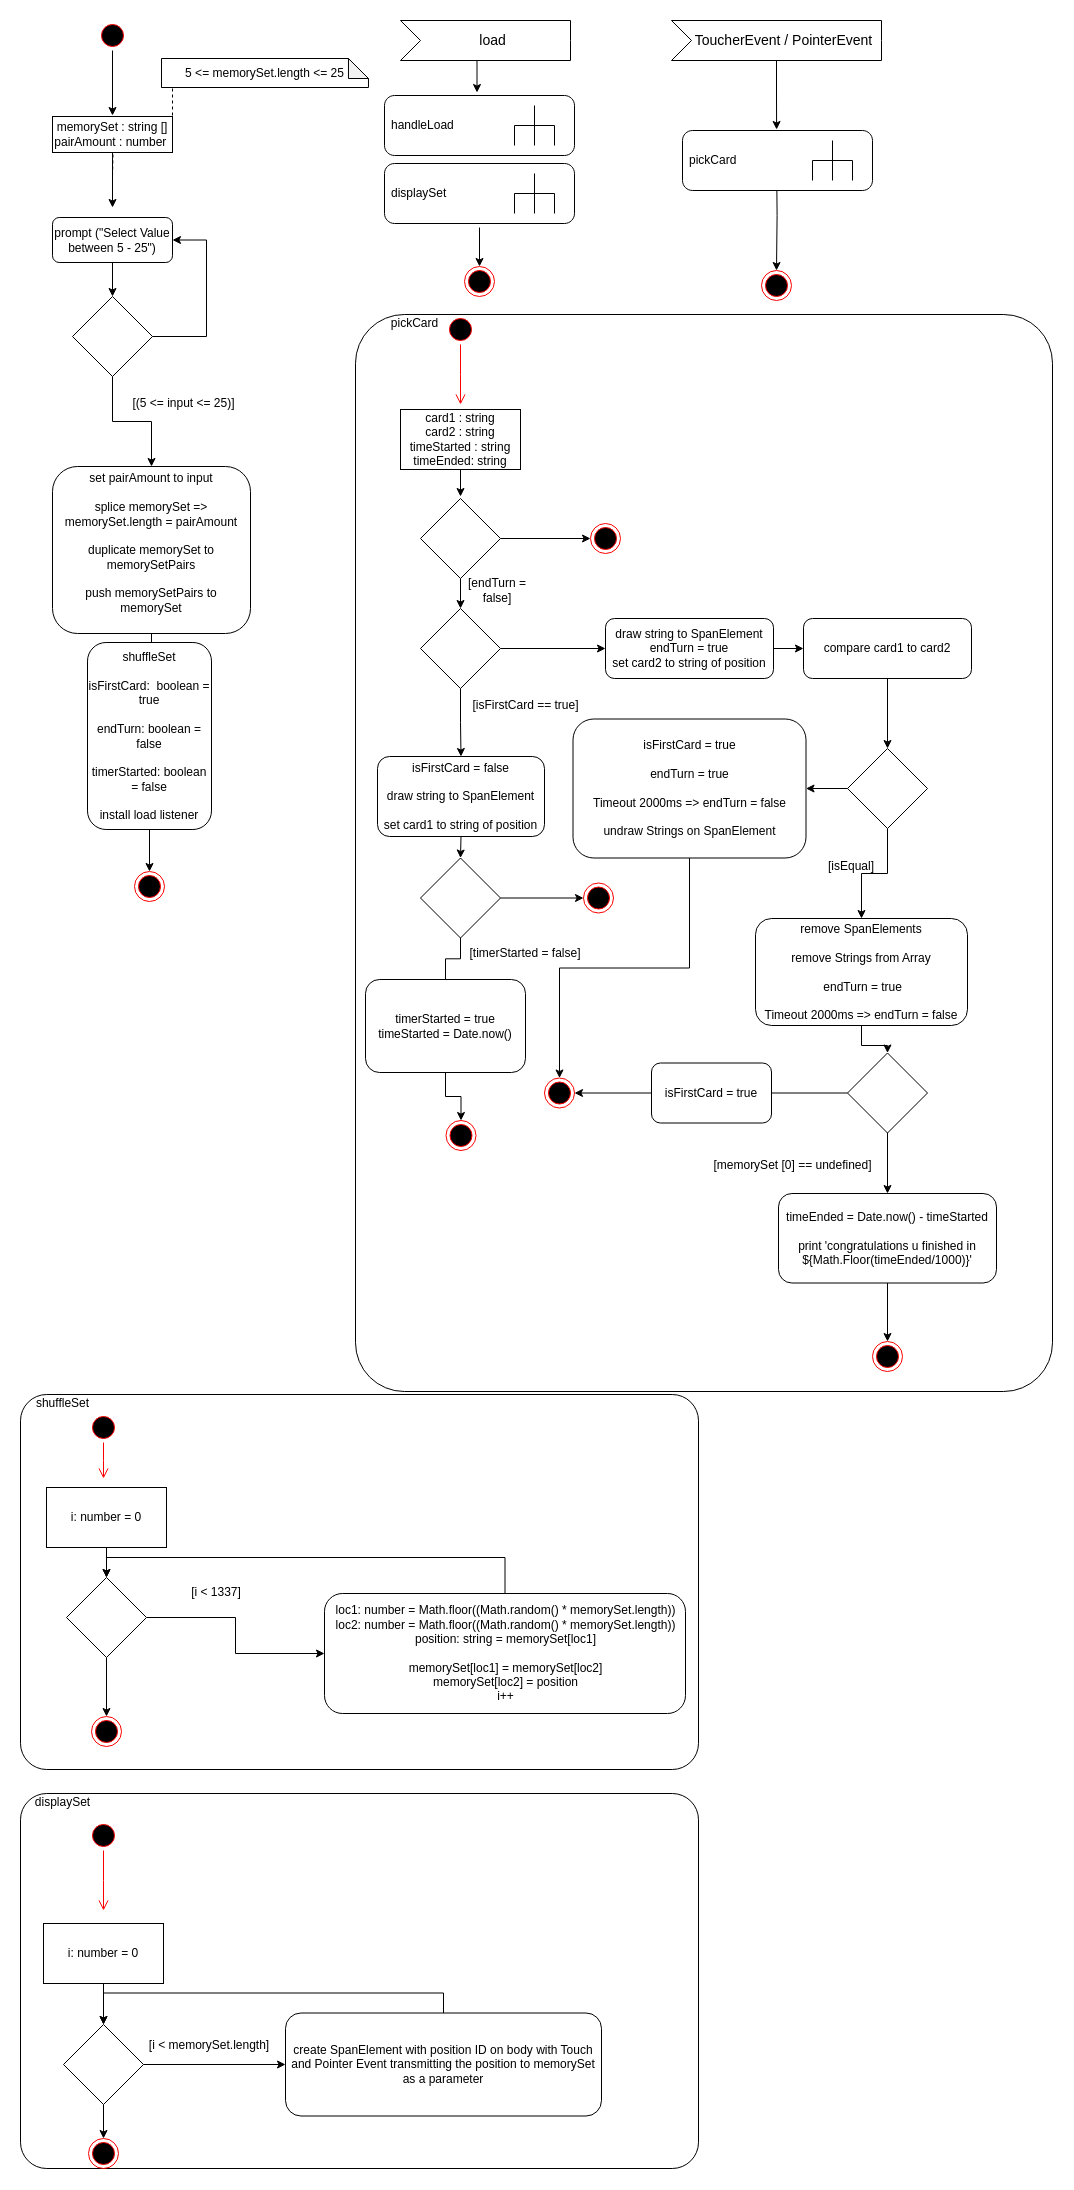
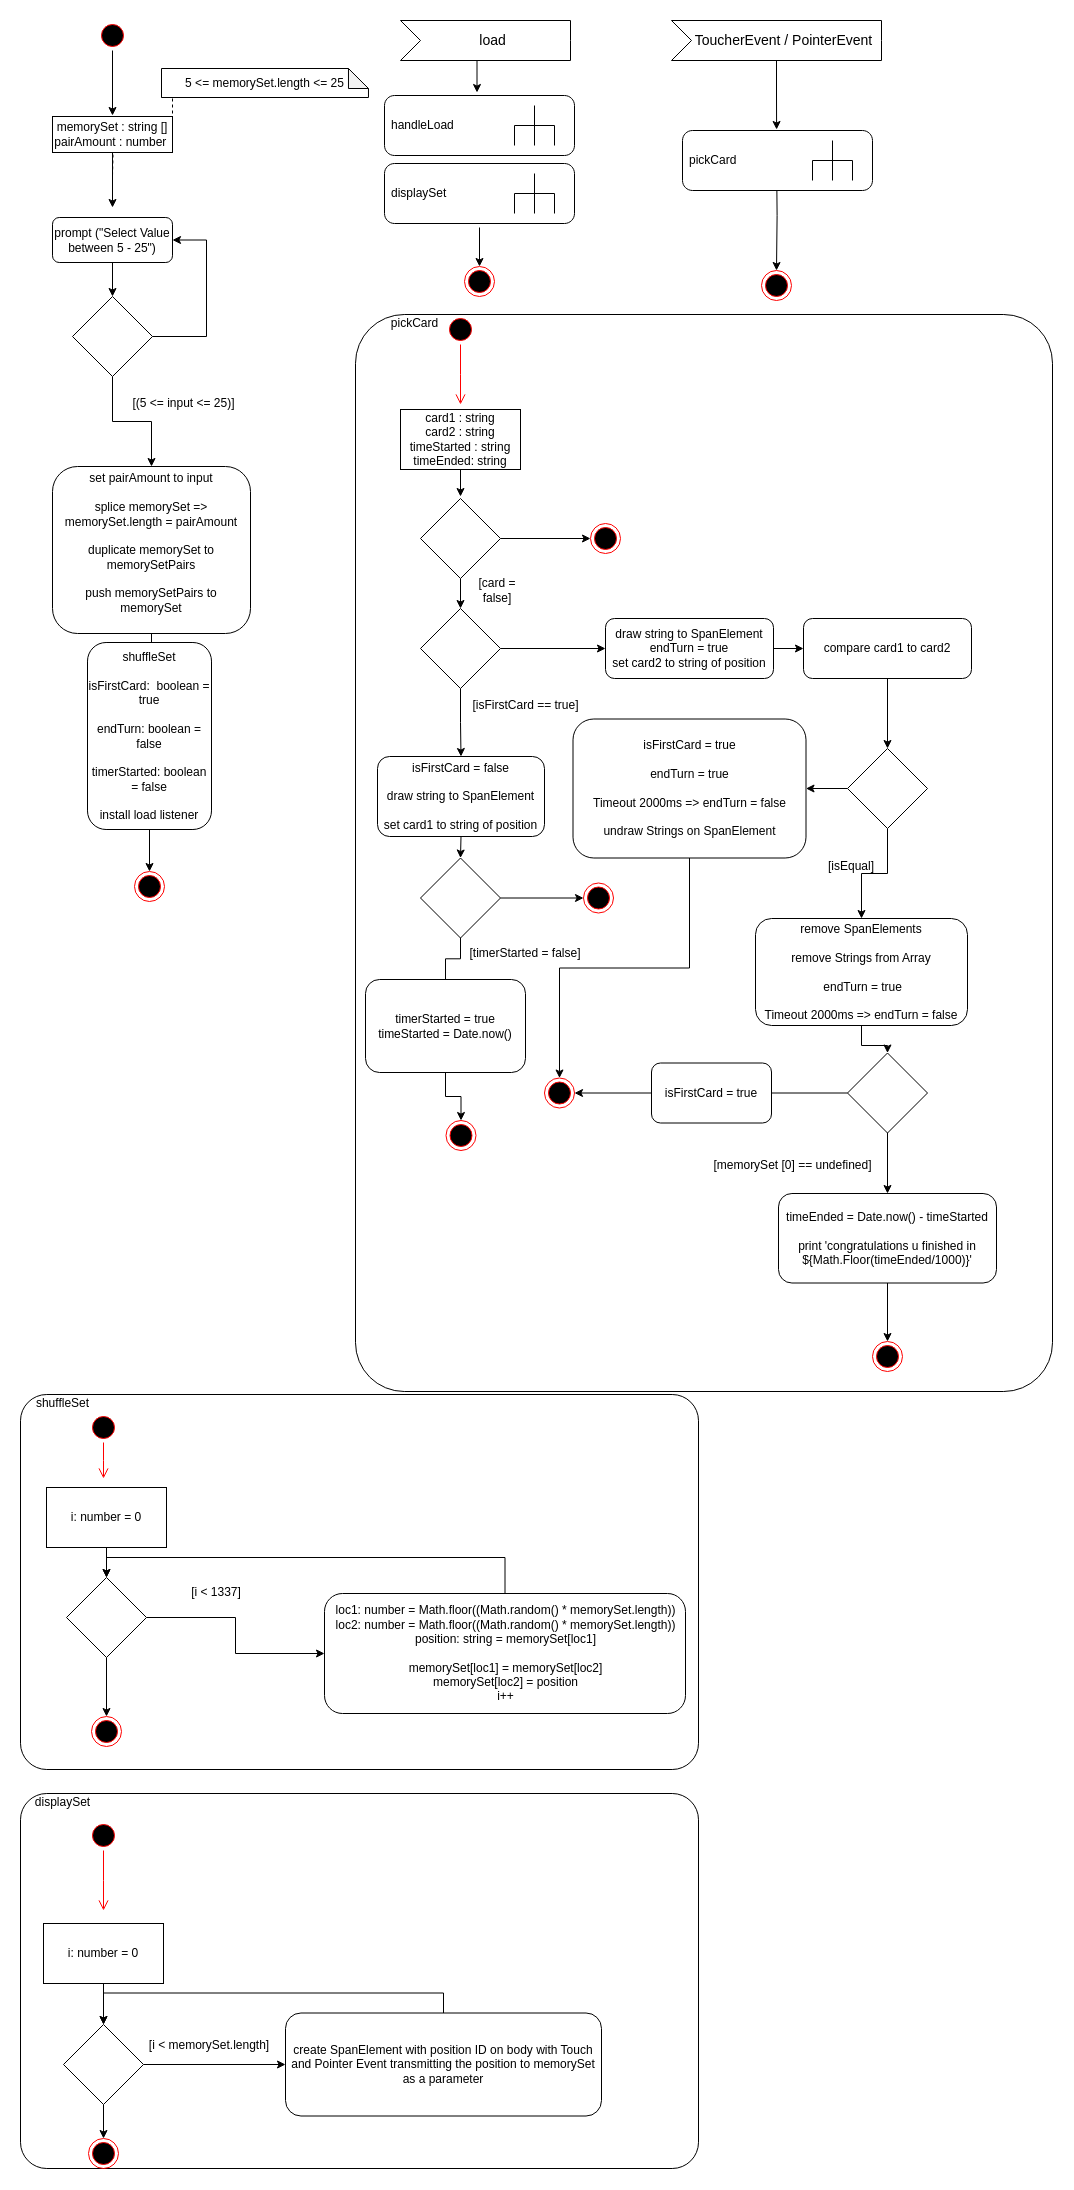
(265, 73) -> (265, 83)
(498, 591) -> (498, 591)
